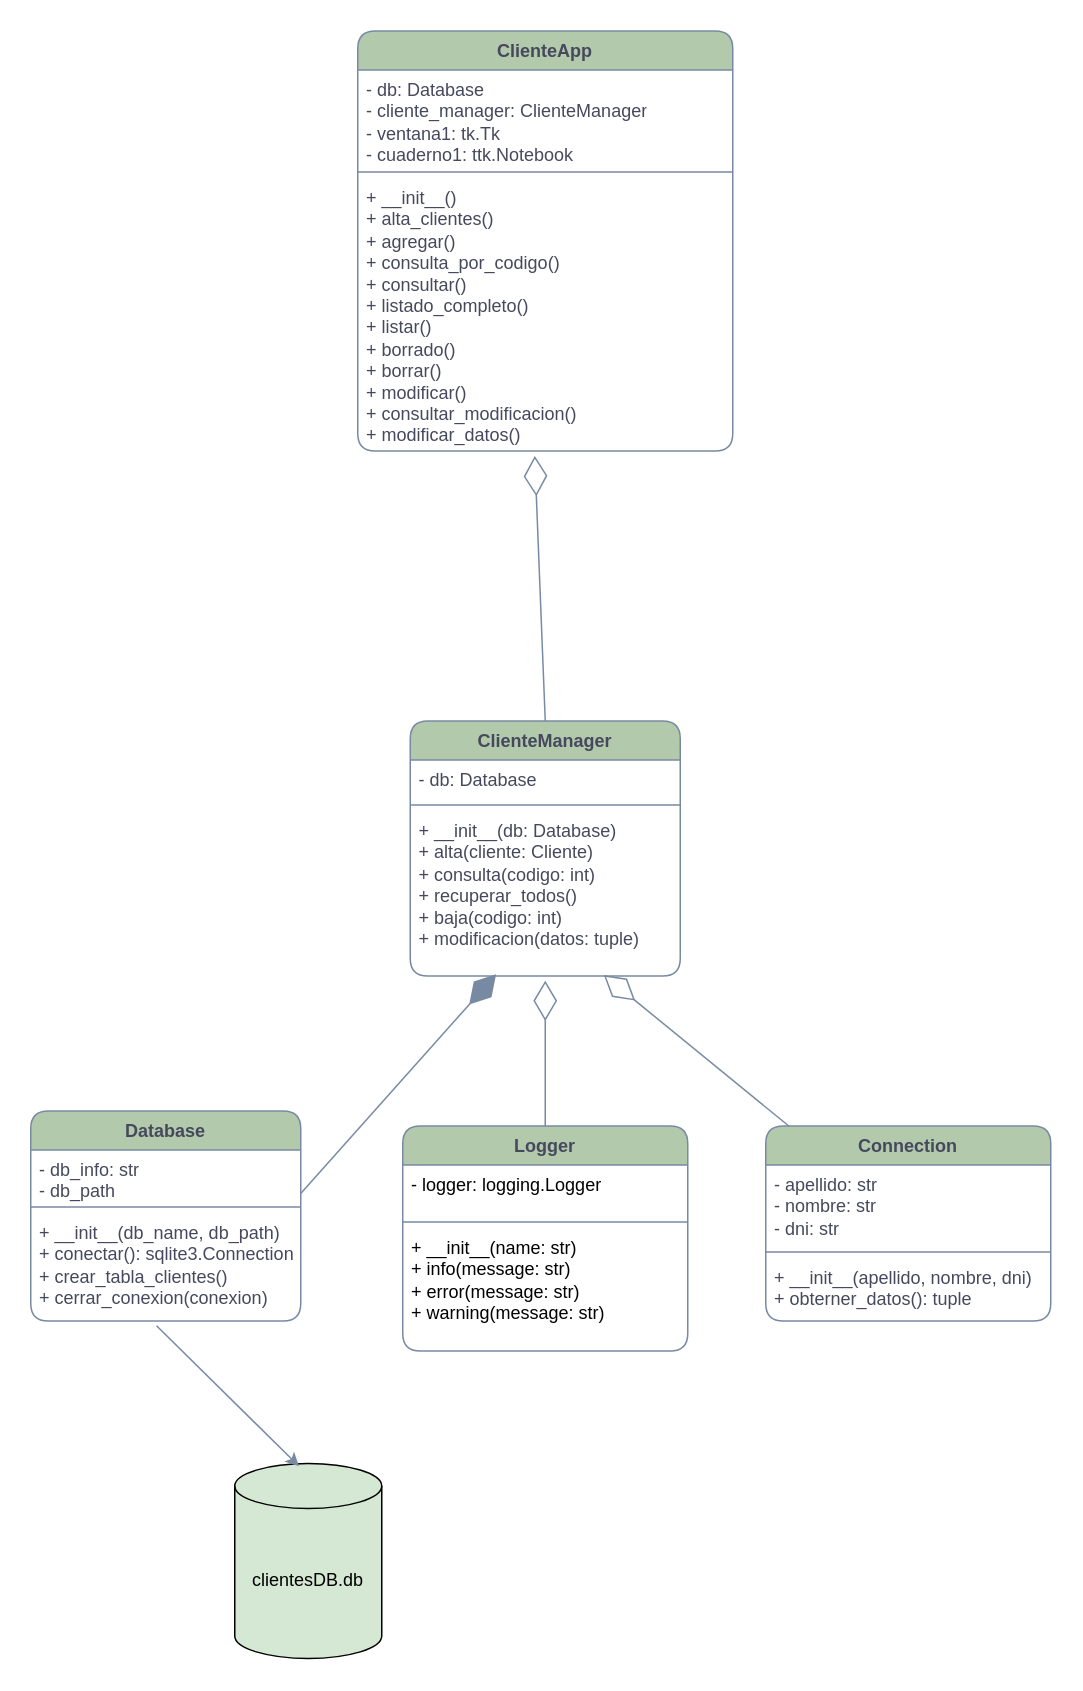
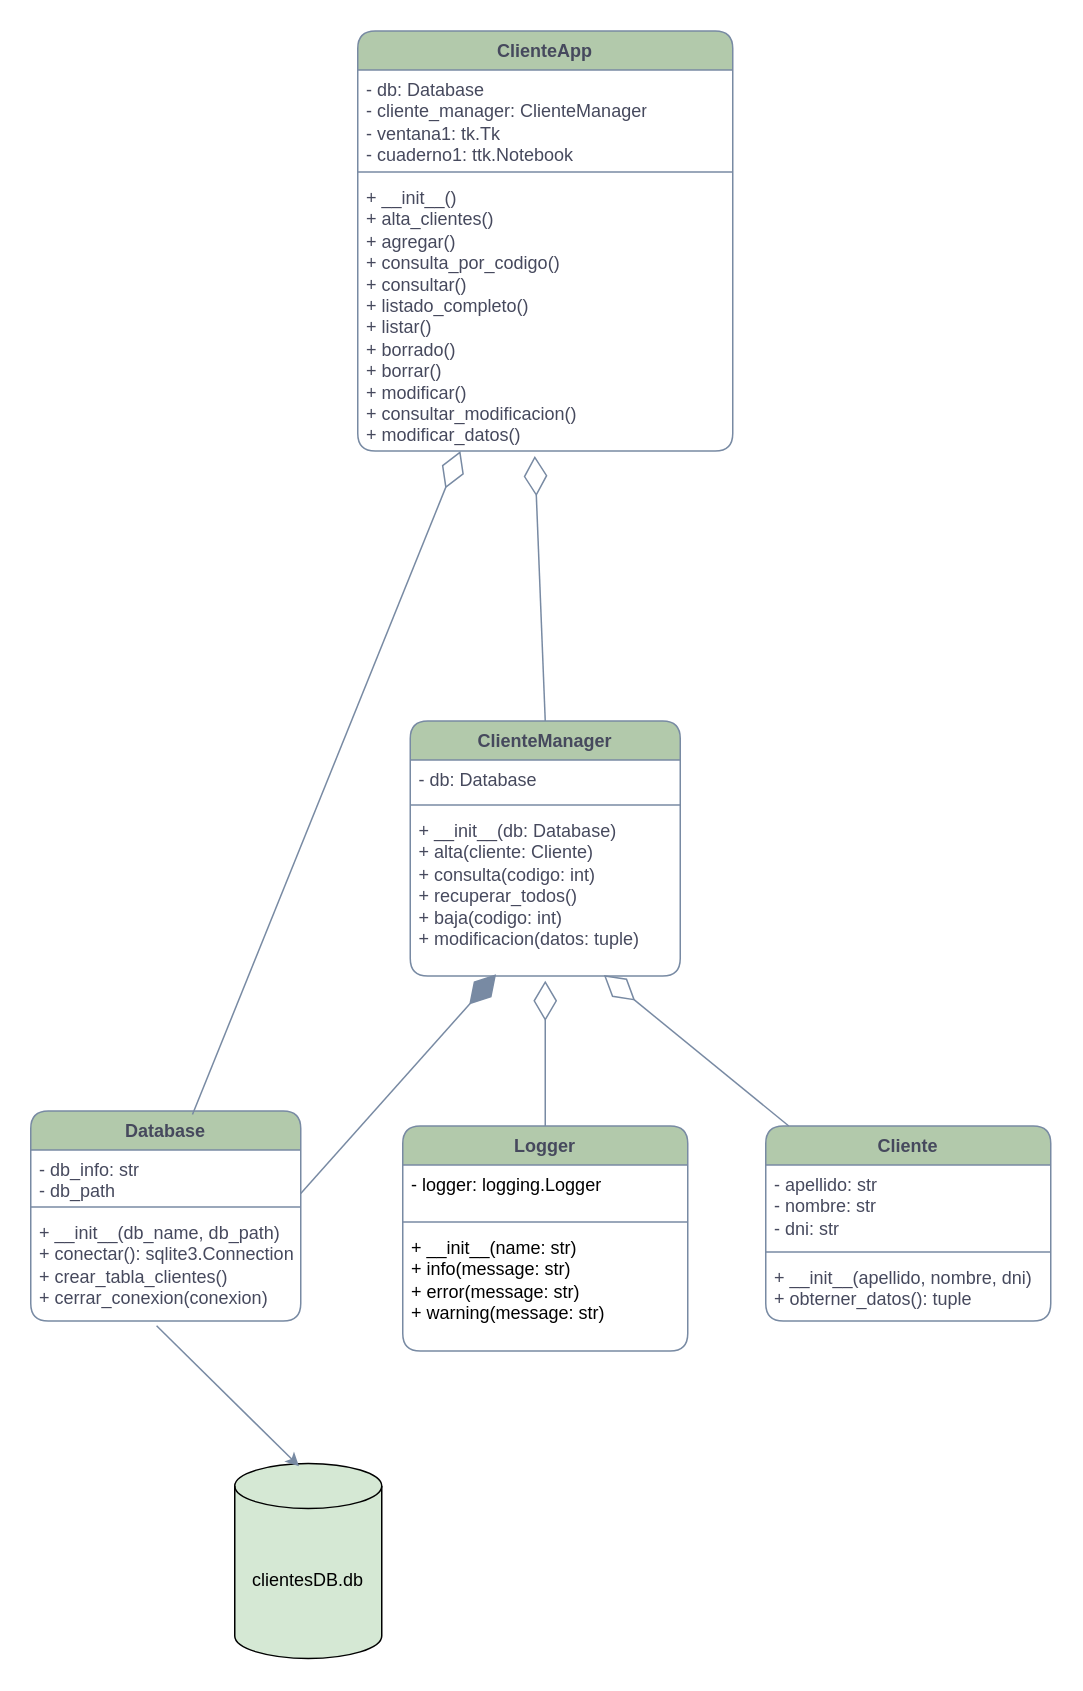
none -> (320, 799)
(908, 1147) -> (908, 1147)
